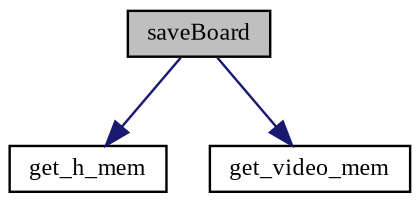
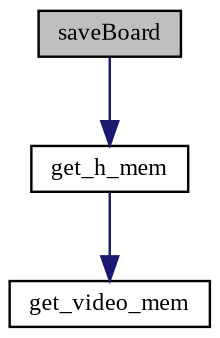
(247, 92) -> (110, 224)
